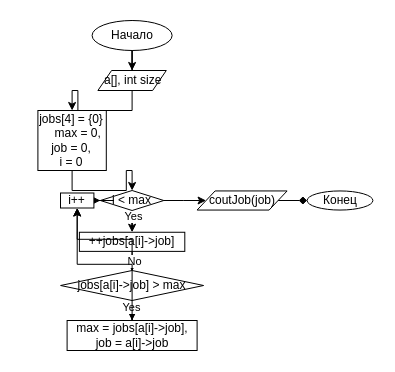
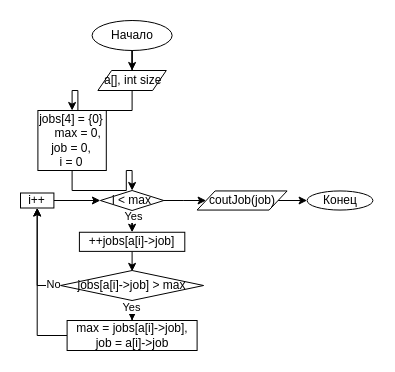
(77, 201) -> (37, 201)
(298, 201) -> (299, 201)
